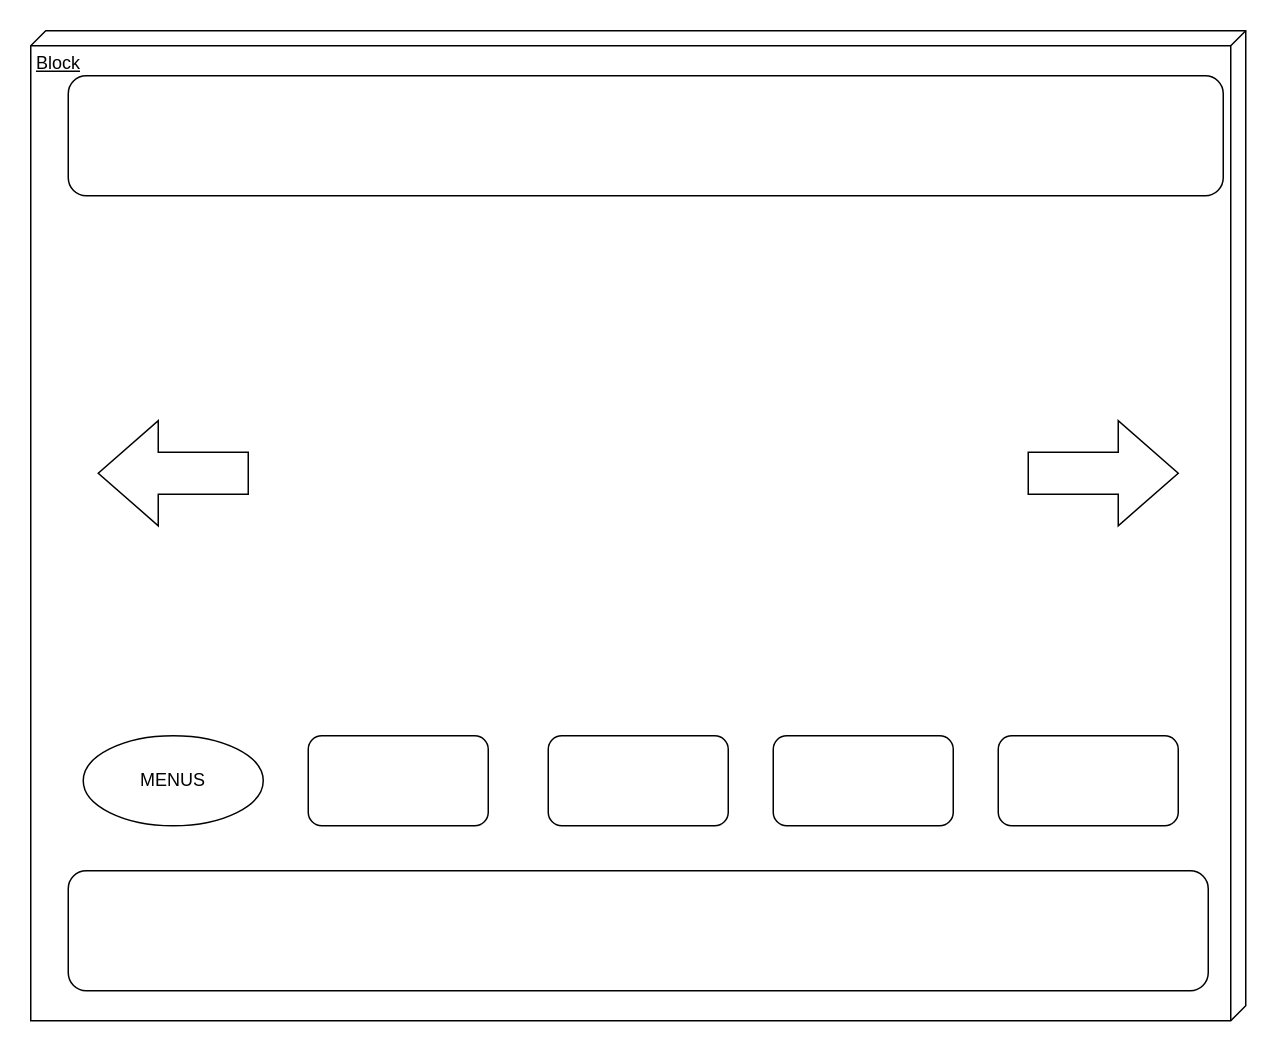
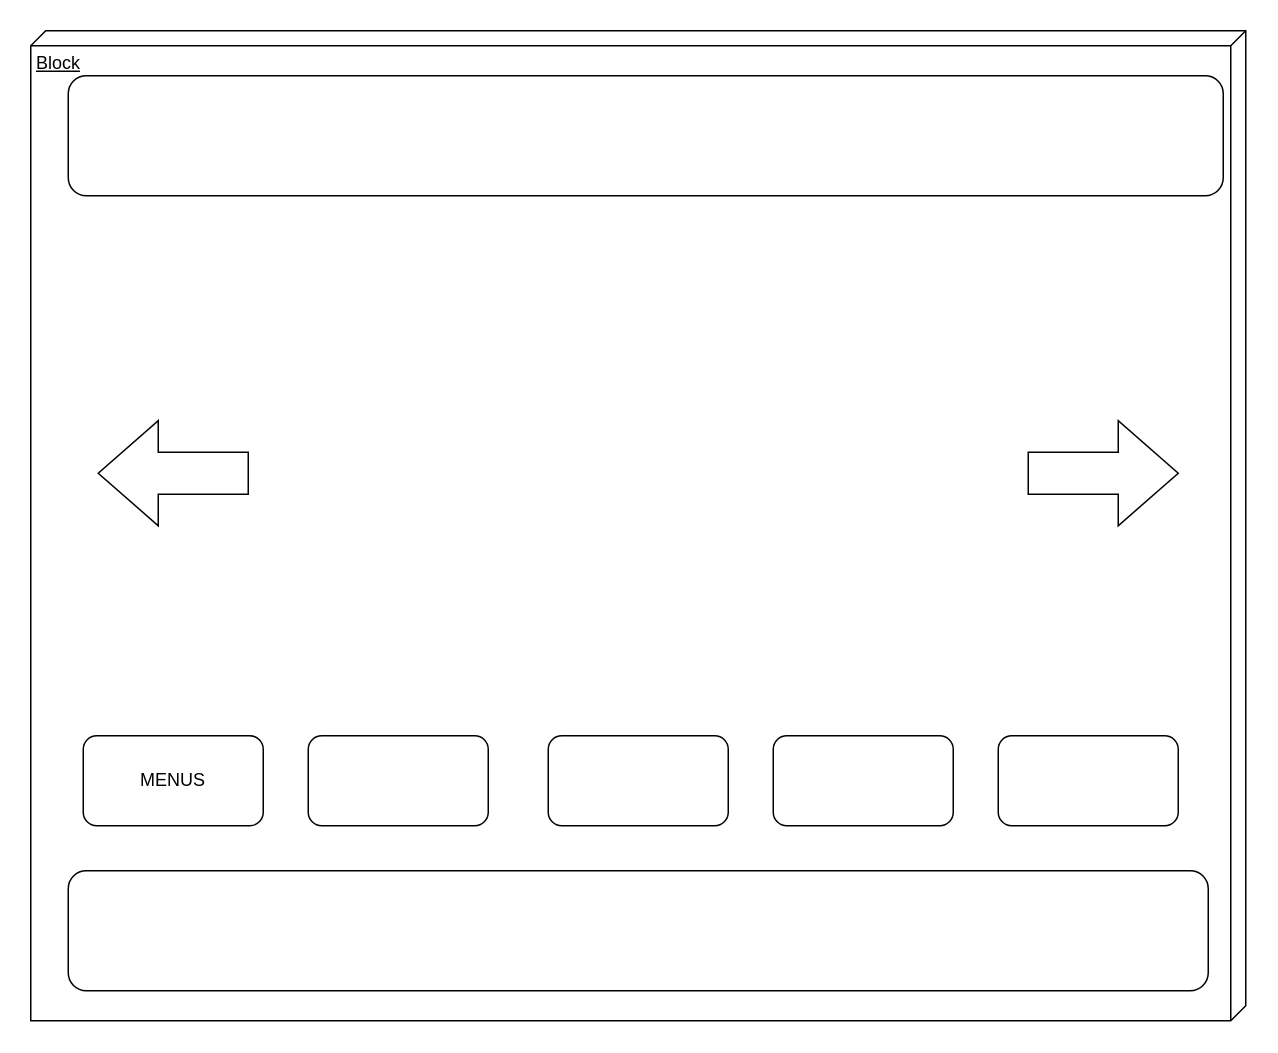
(173, 781) -> (173, 781)
